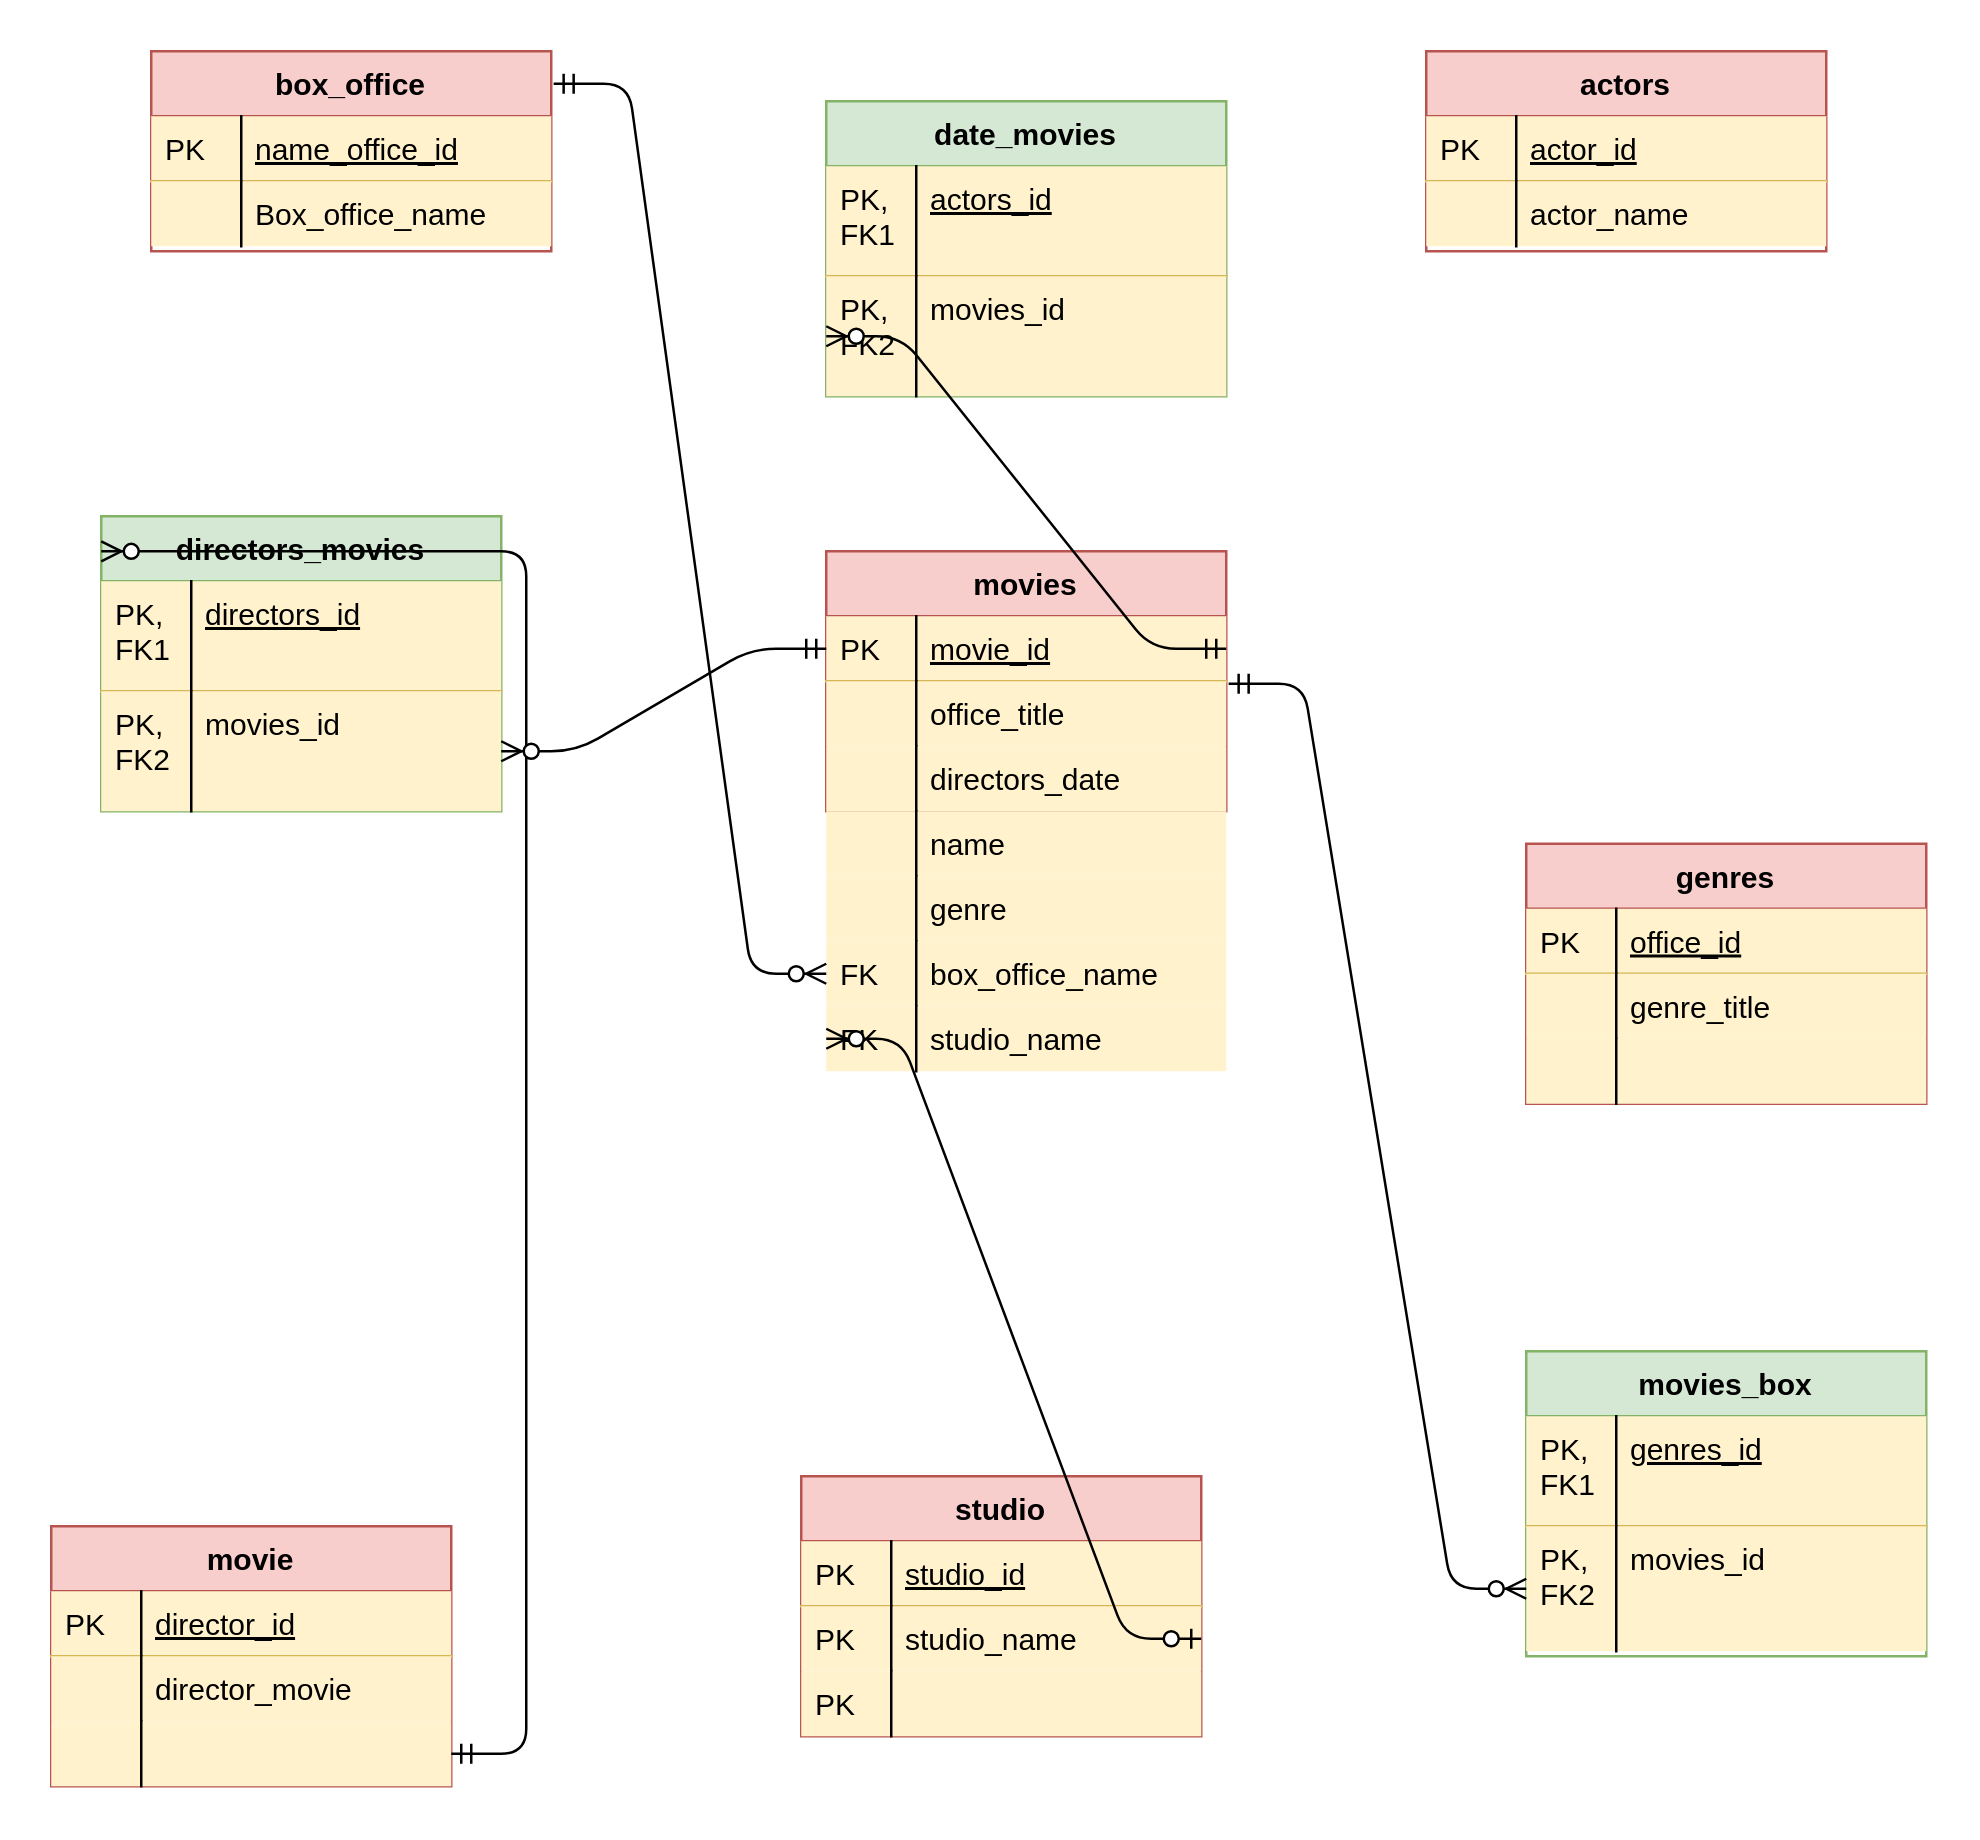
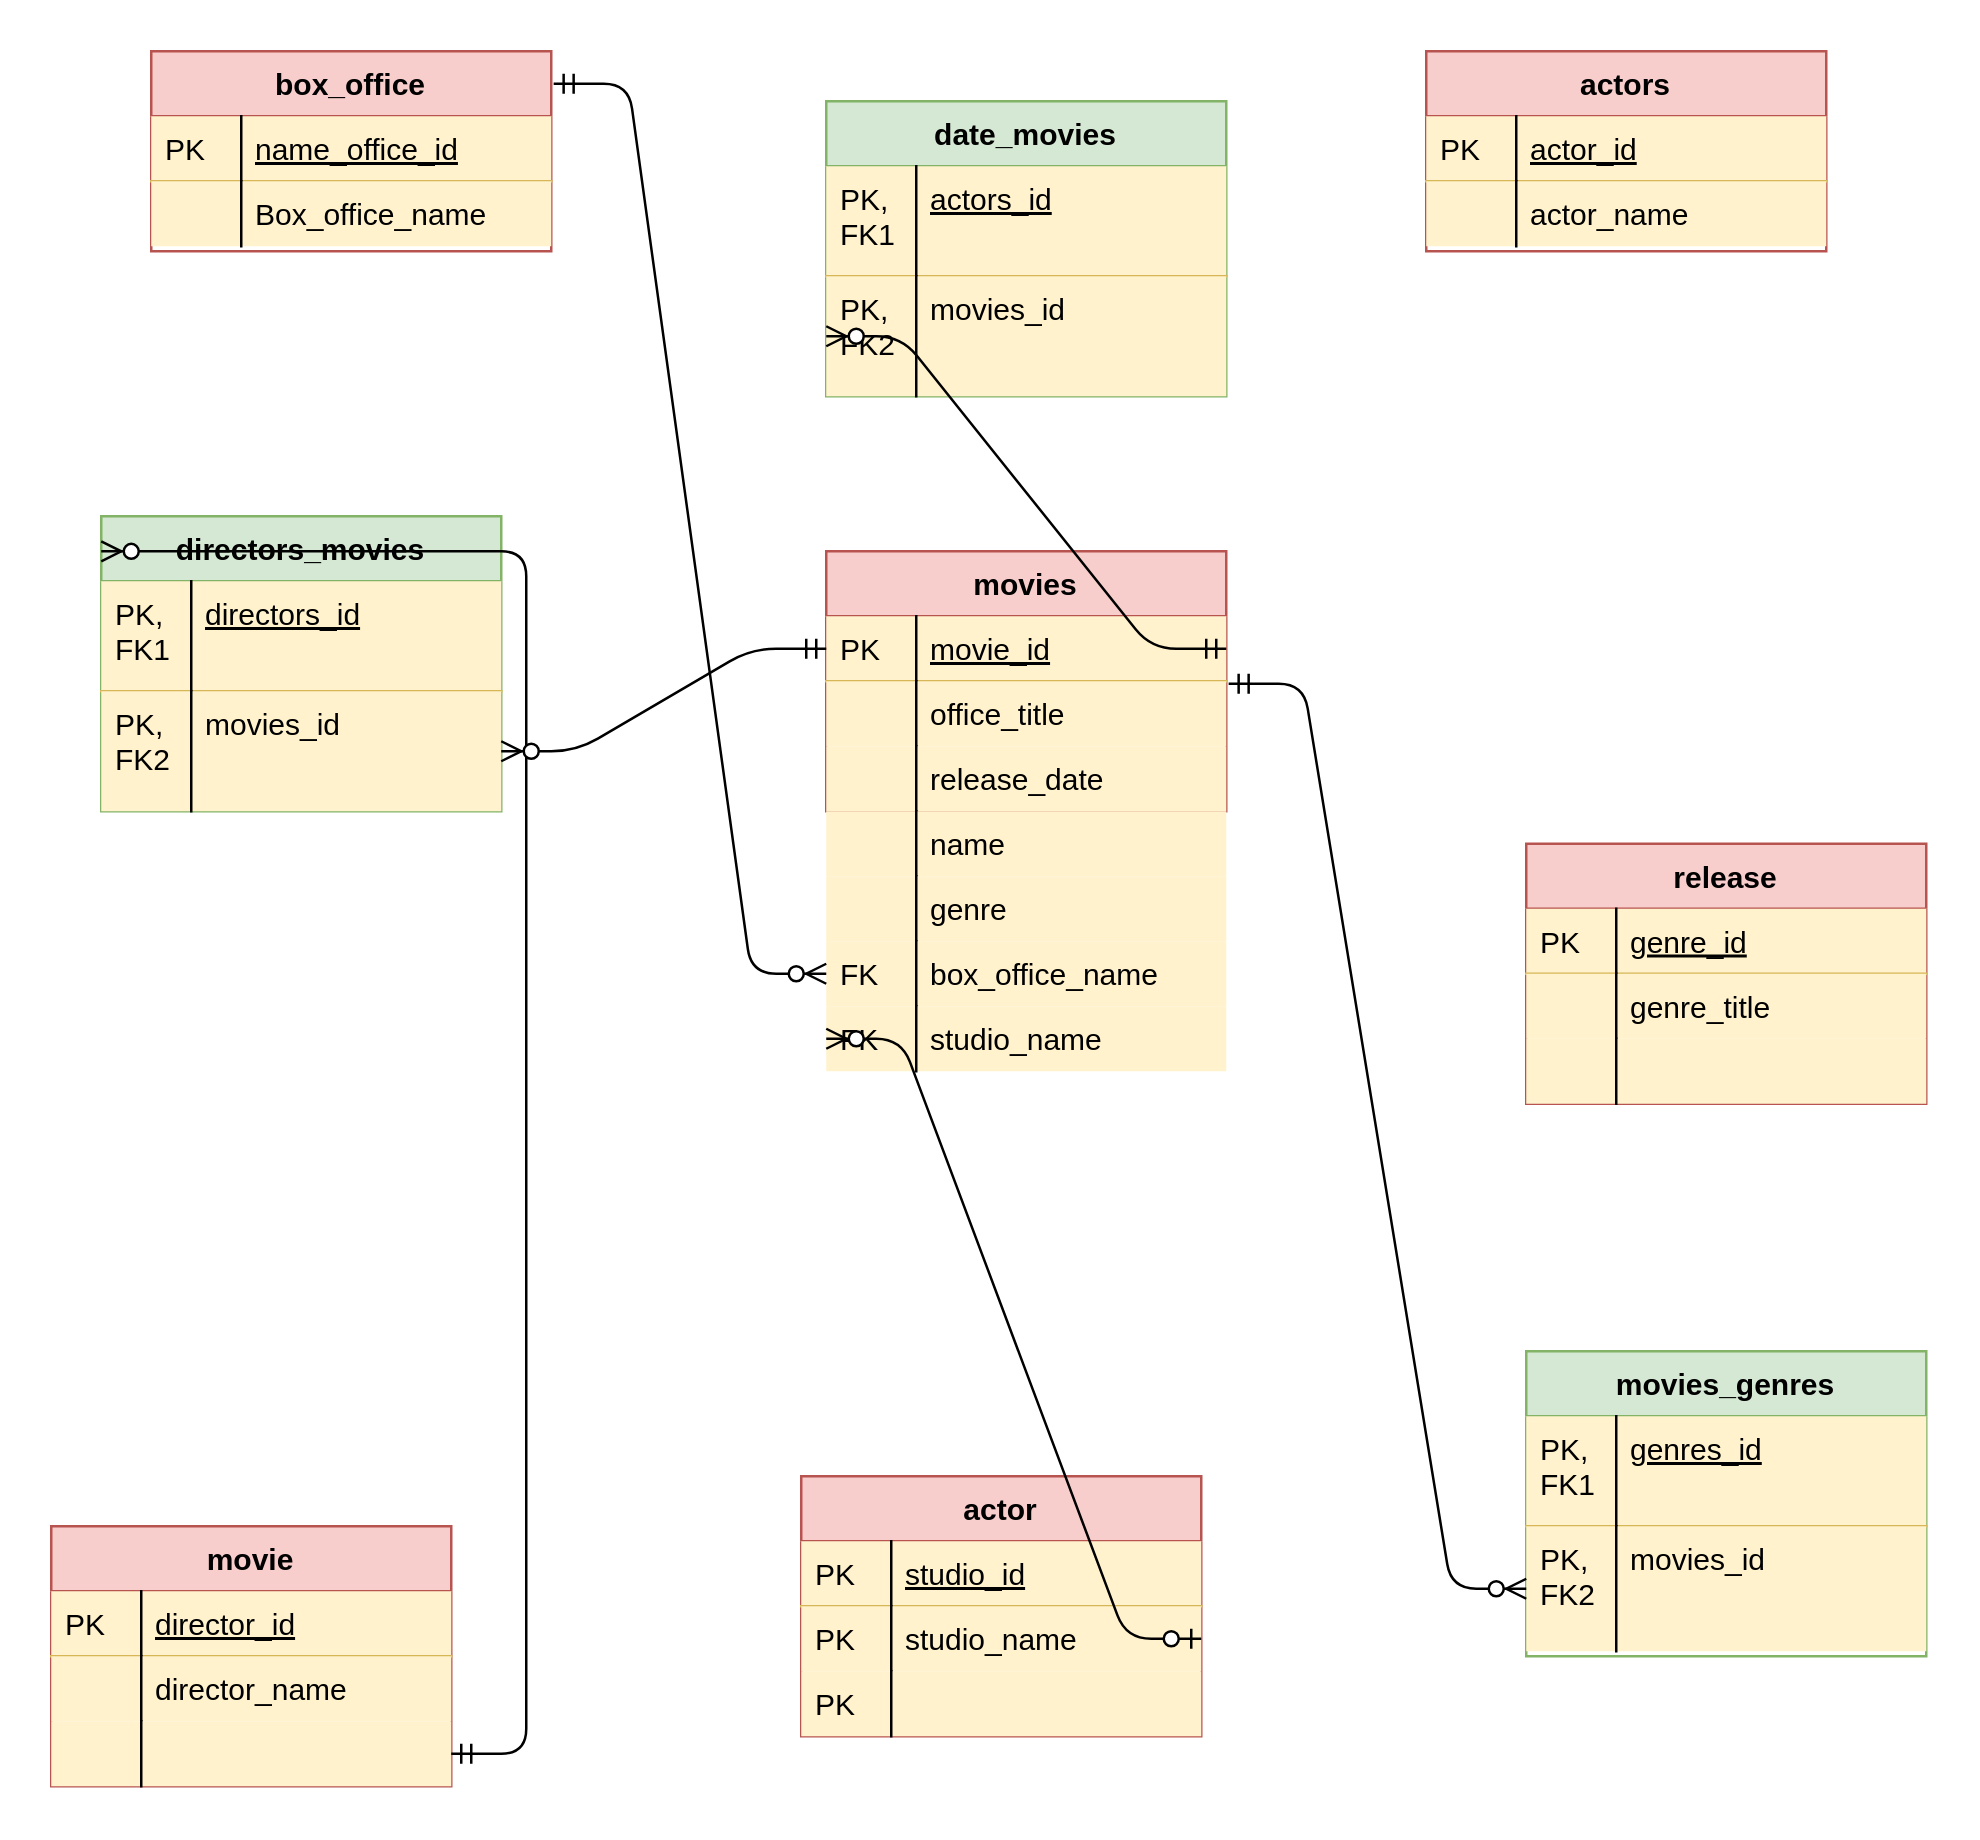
(1044, 780) -> (1027, 780)
(1725, 878) -> (1725, 878)
(1698, 943) -> (1693, 943)
(1725, 1385) -> (1725, 1385)
(1000, 1510) -> (1000, 1510)
(265, 1690) -> (260, 1690)
